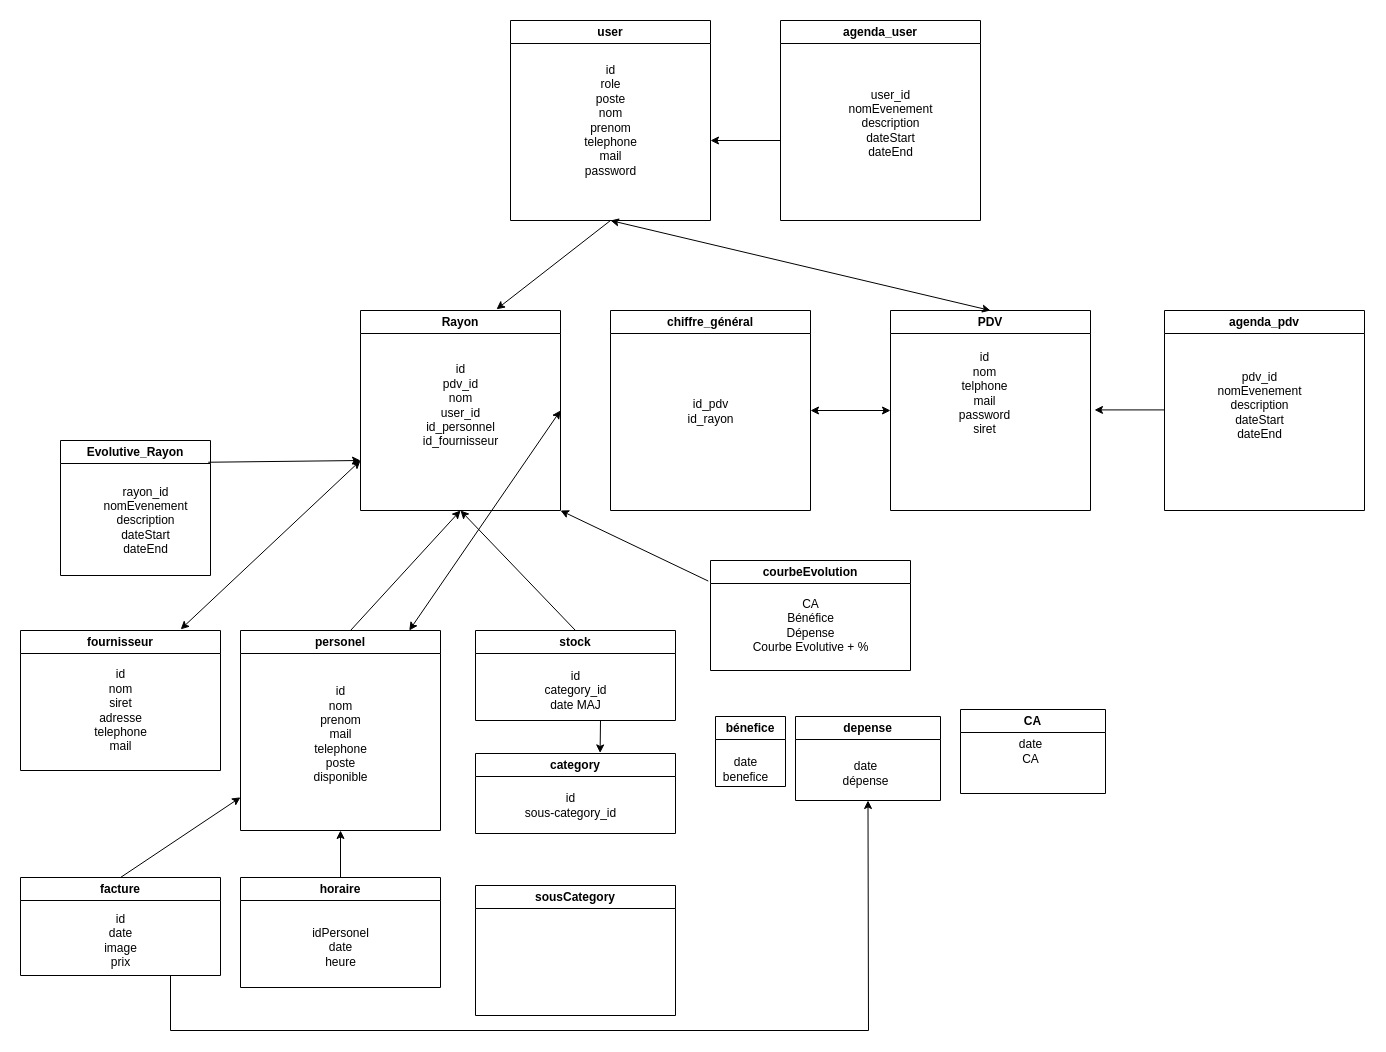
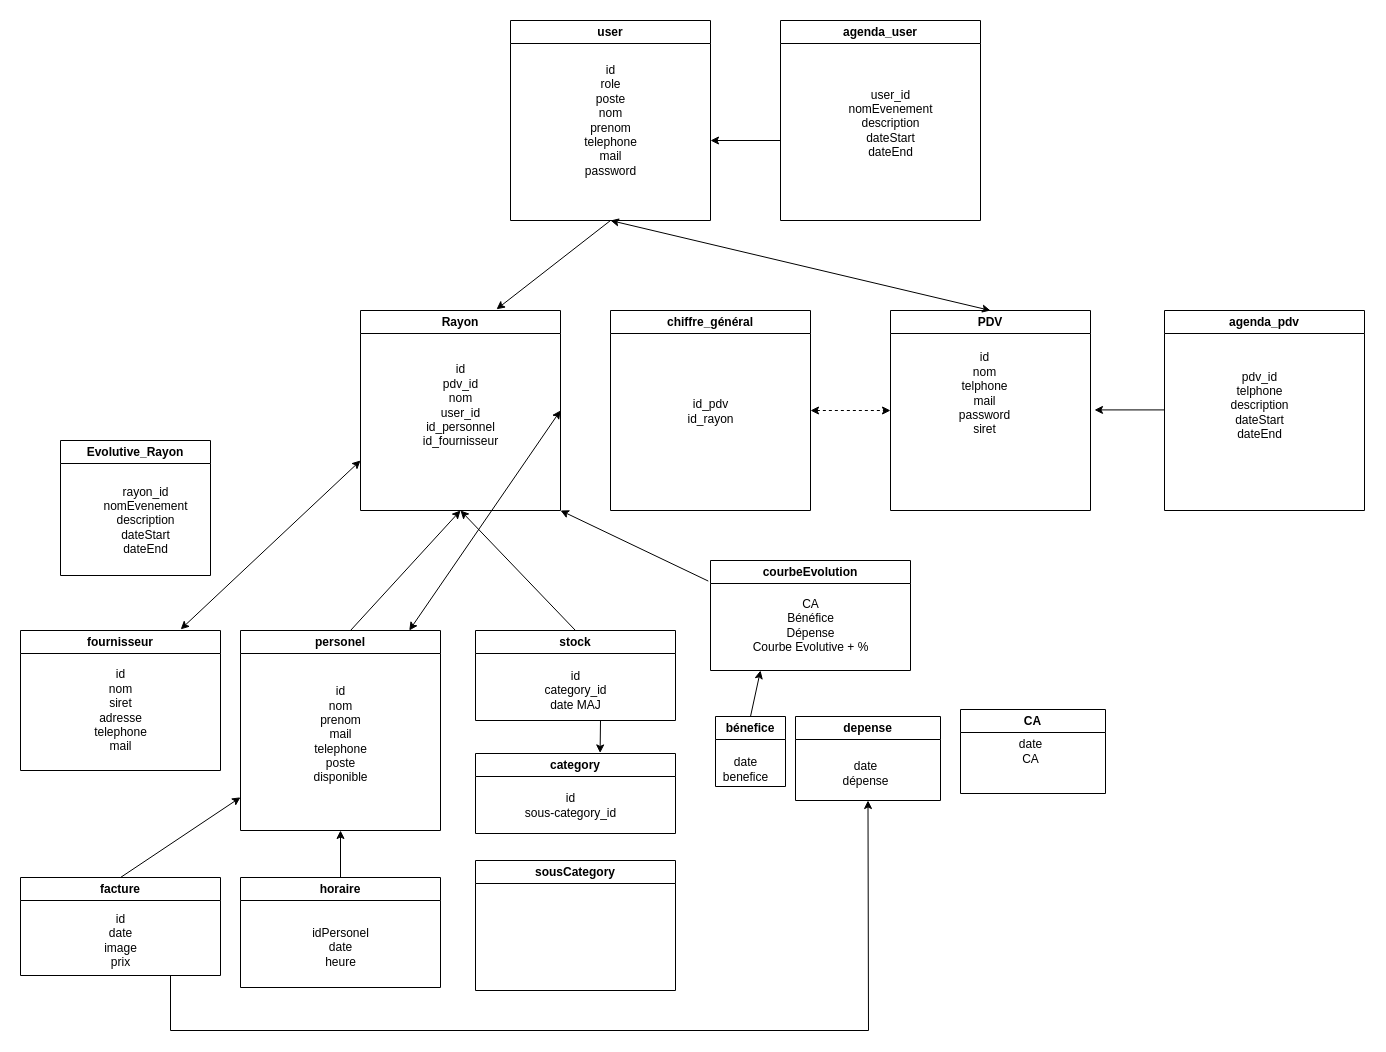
(1260, 406) -> (1260, 406)
(851, 411) -> (851, 411)
(281, 461) -> none
none -> (755, 697)
(576, 951) -> (576, 926)
